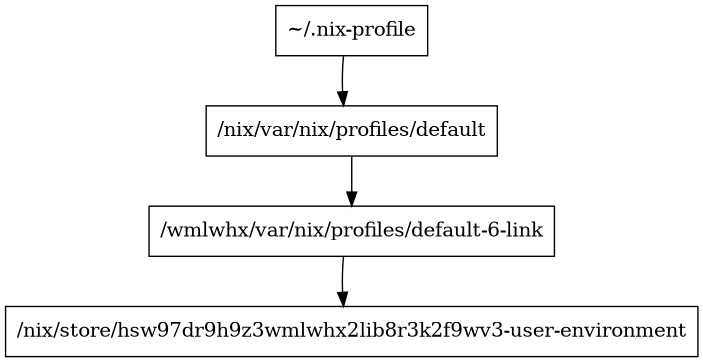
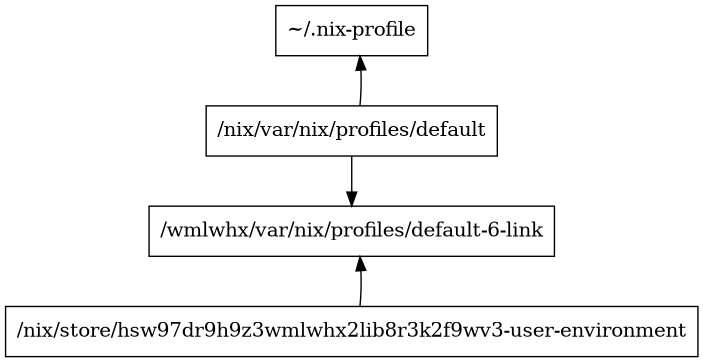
(342, 74) -> (361, 88)
(342, 275) -> (361, 289)
